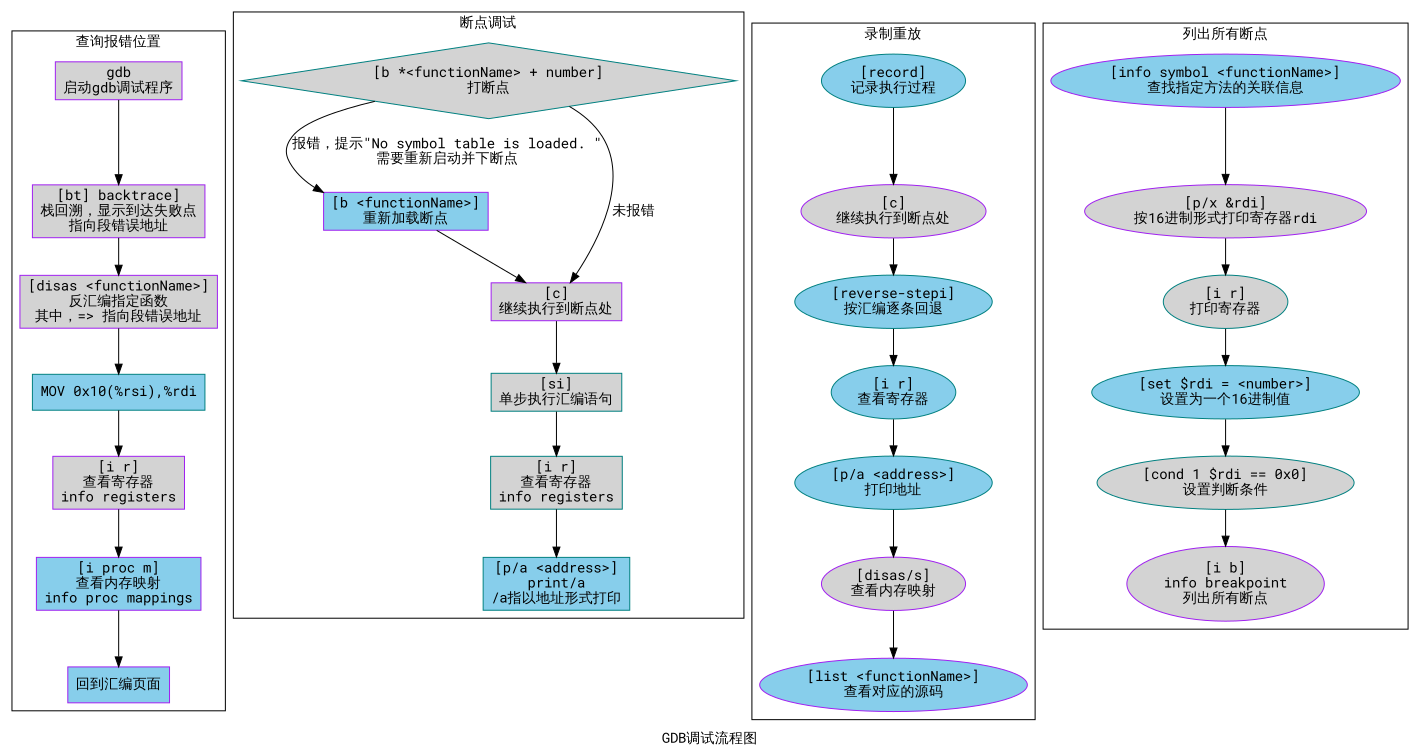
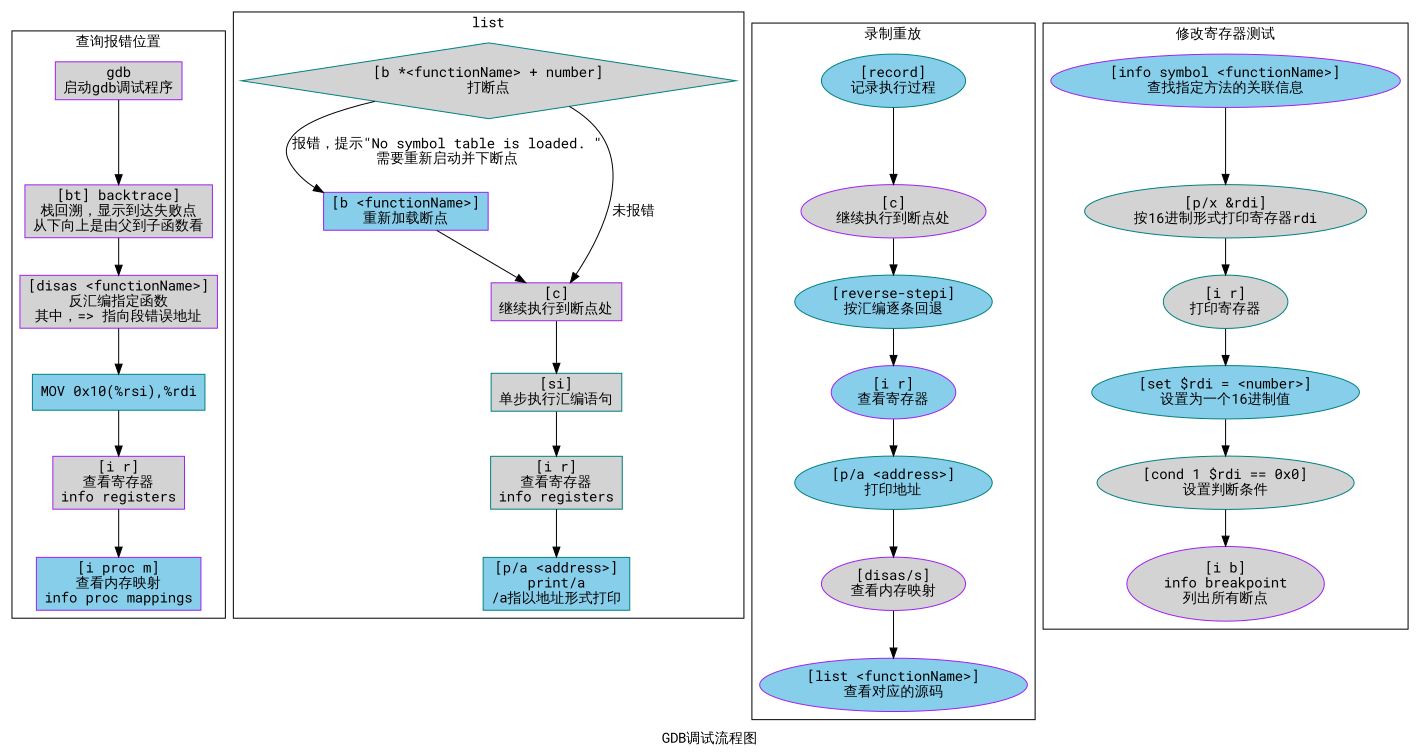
(489, 23) -> (489, 23)
(1226, 35) -> (1226, 35)
(119, 211) -> (119, 211)
(1226, 211) -> (1226, 211)
(894, 392) -> (894, 392)
(119, 685) -> none
